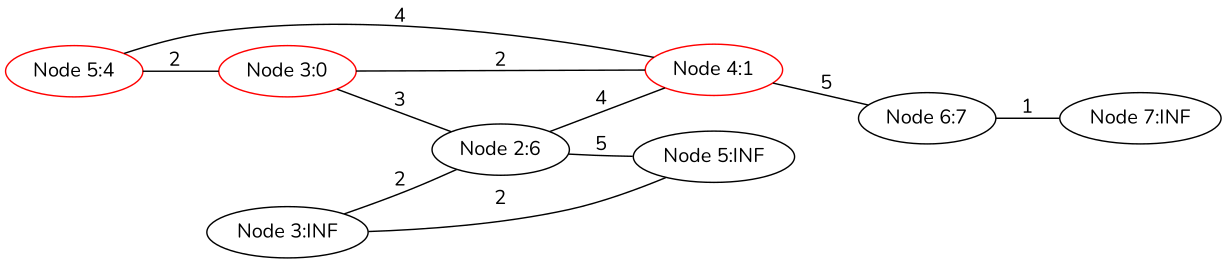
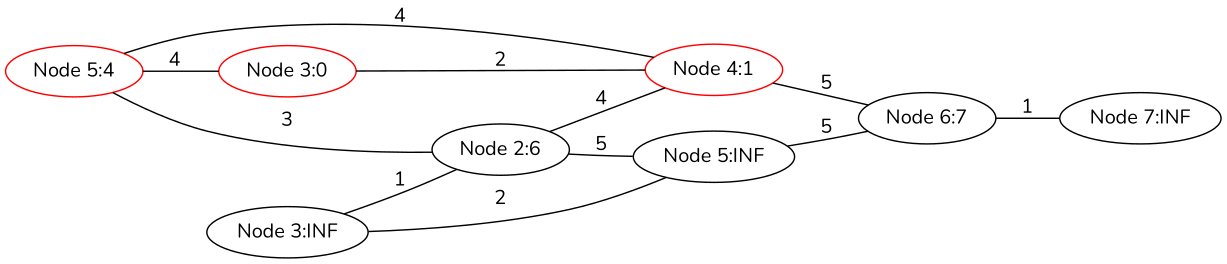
(175, 61) -> (175, 61)
(394, 110) -> (268, 143)
none -> (828, 139)
(400, 180) -> (400, 180)
